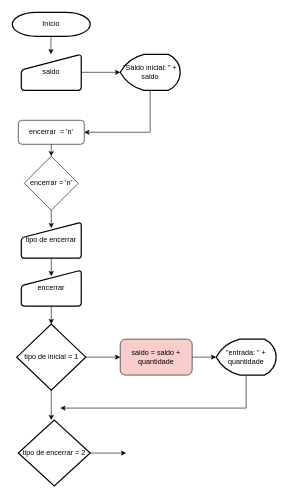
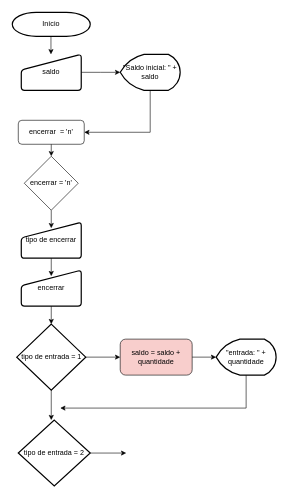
(52, 357) -> (52, 357)
(54, 453) -> (54, 453)
